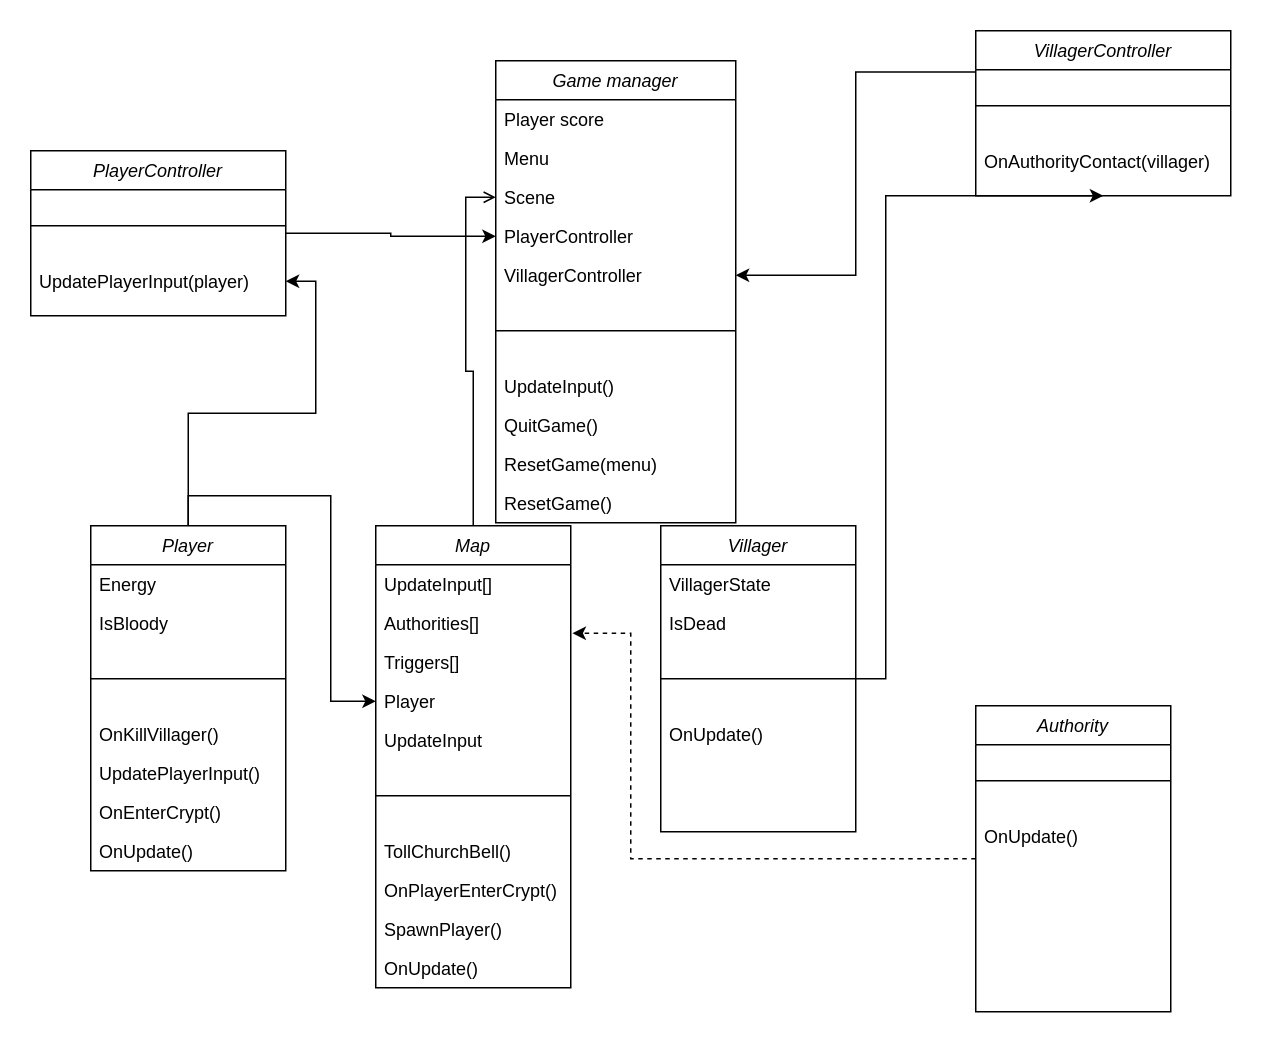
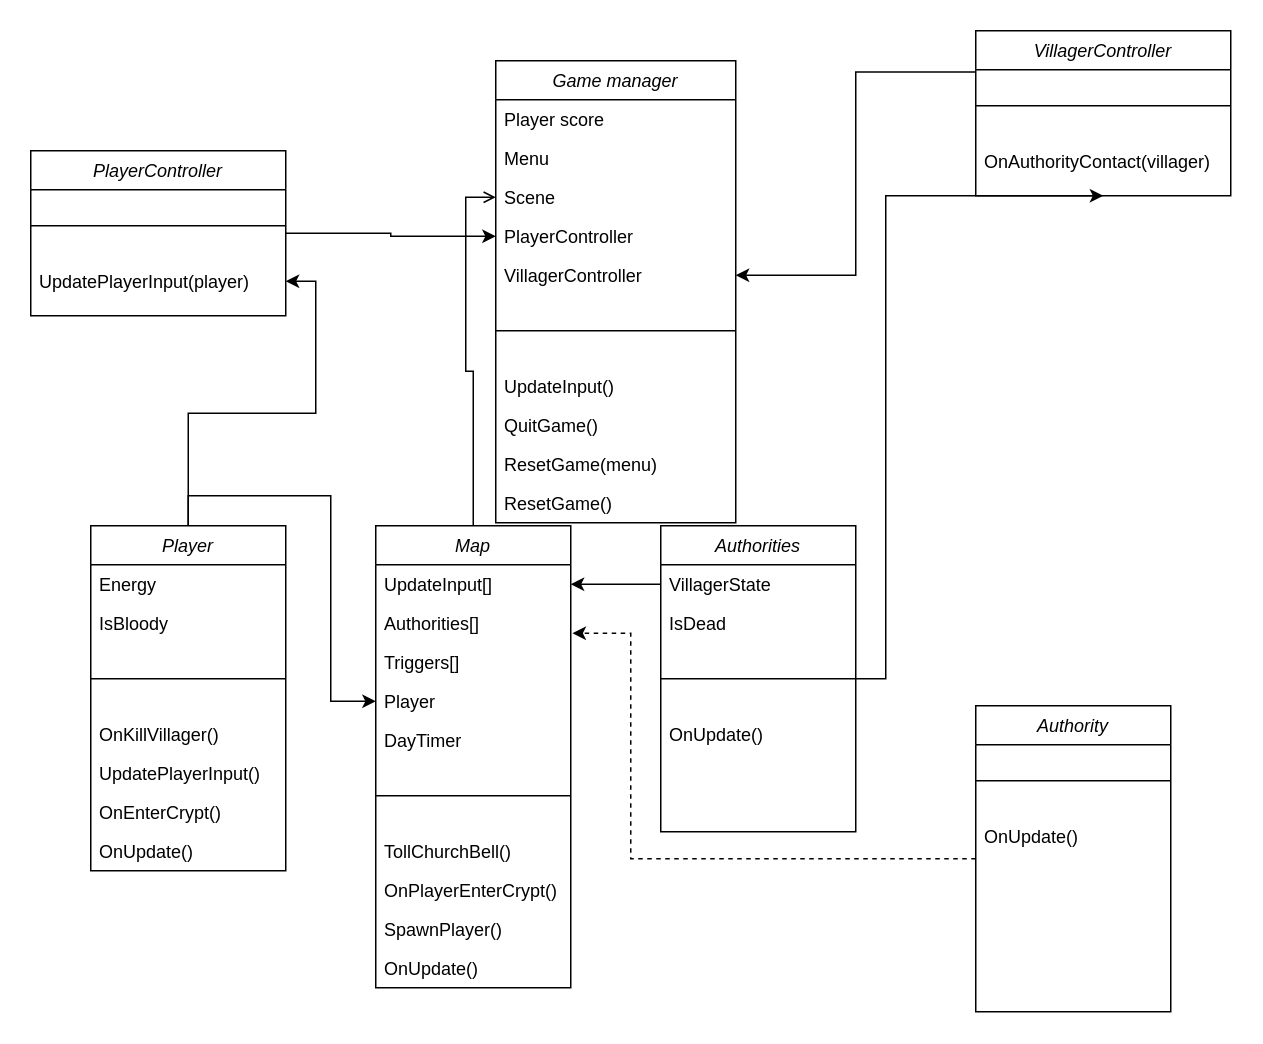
(758, 546) -> (758, 546)
none -> (620, 584)
(439, 741) -> (422, 741)
